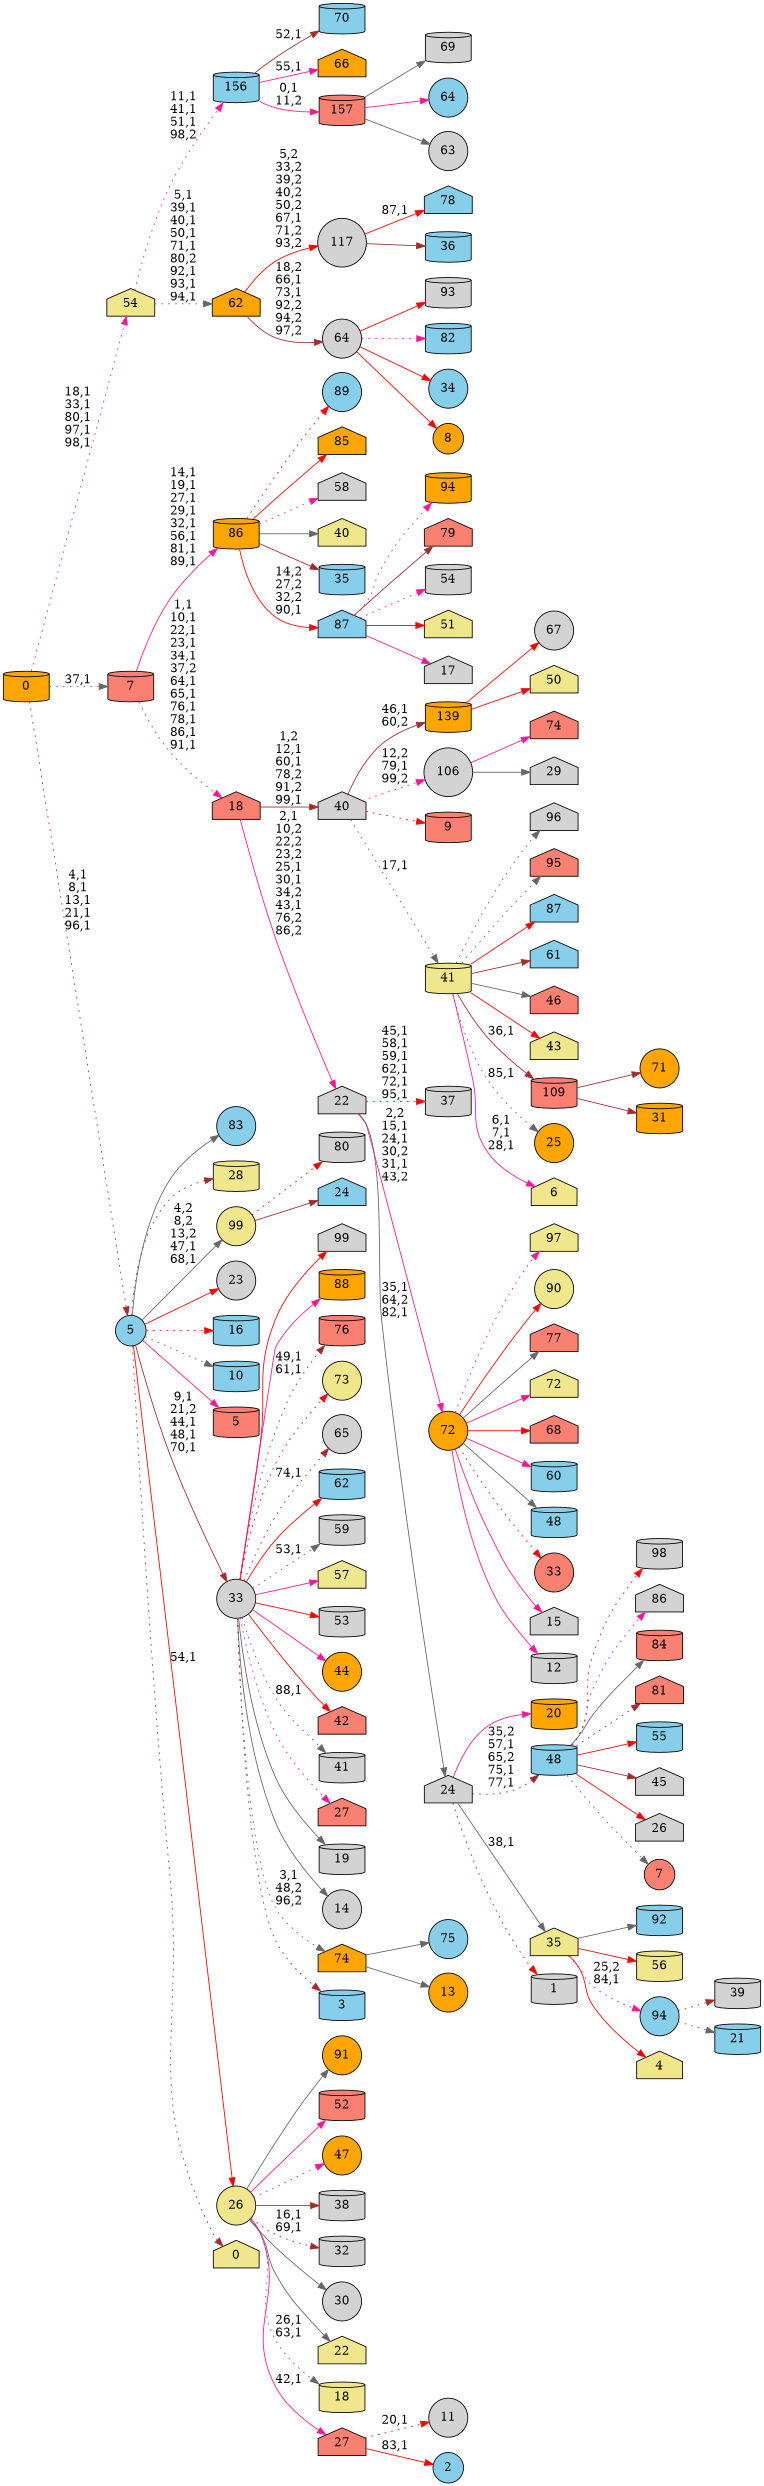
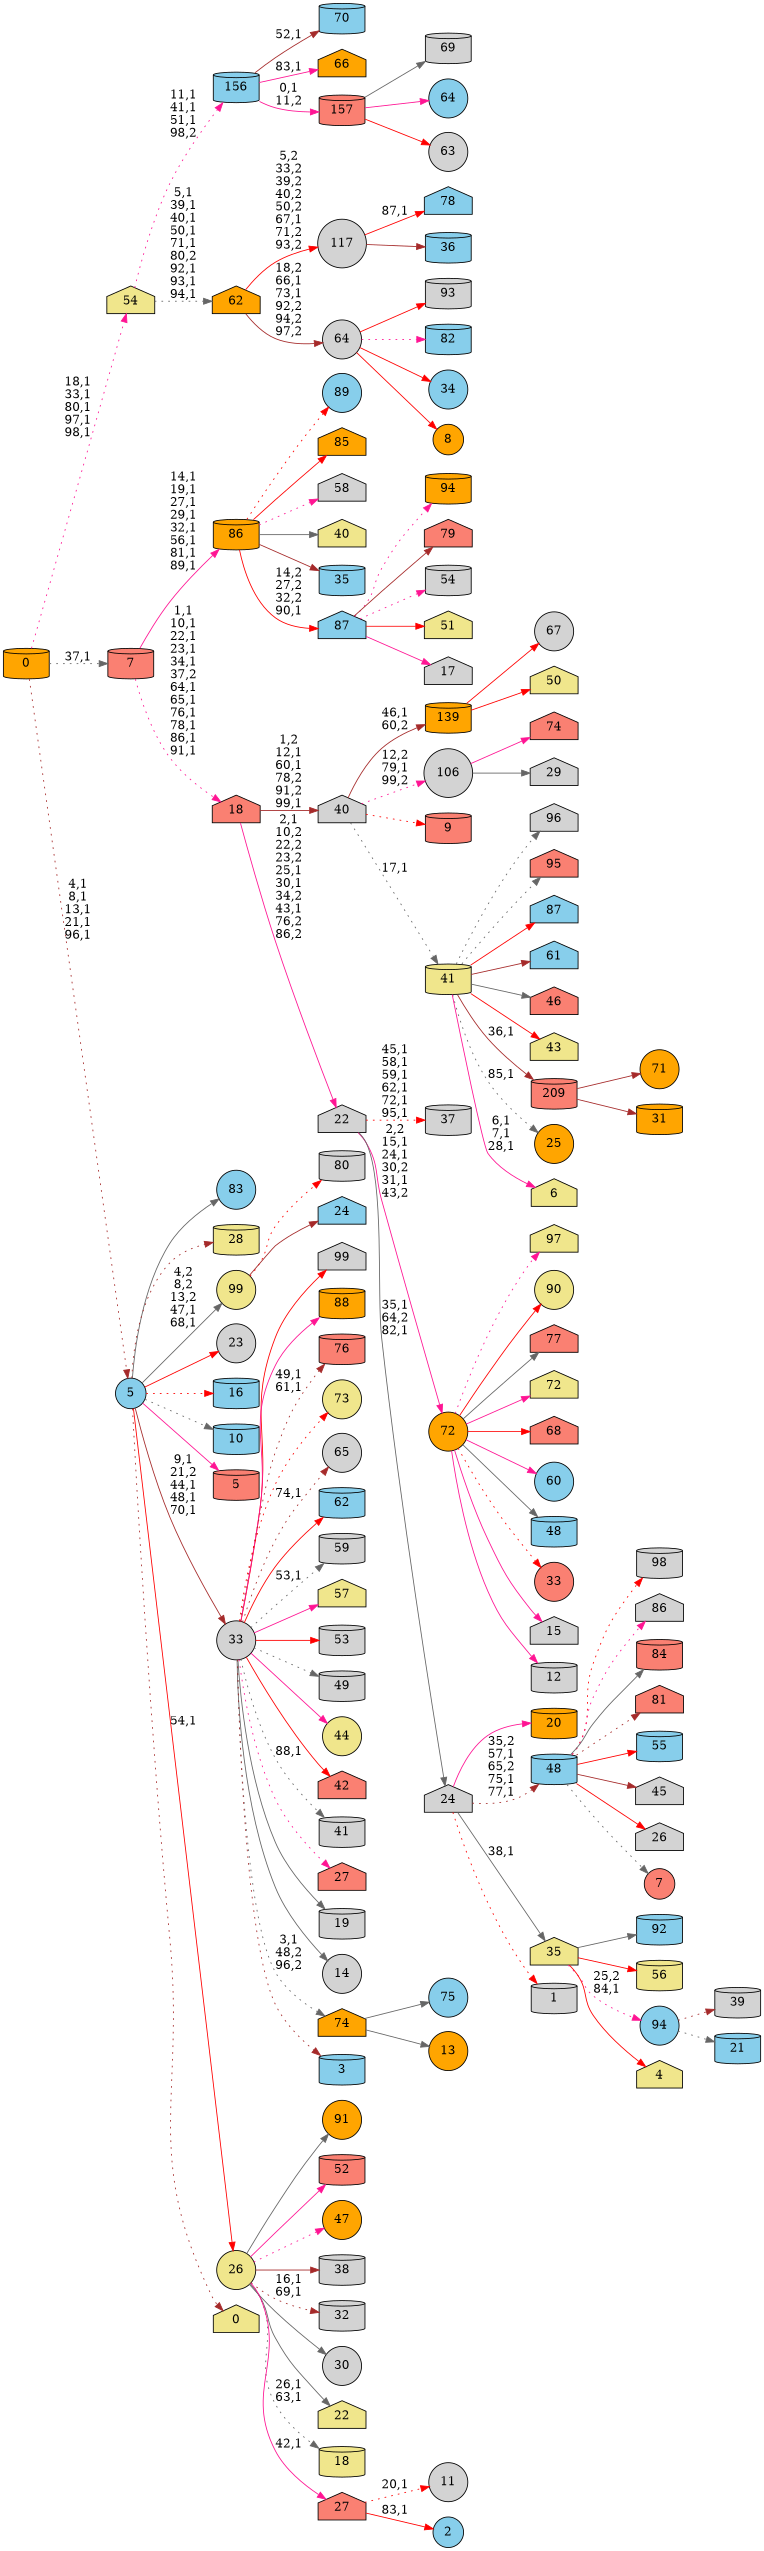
(289, 67) -> (289, 67)
(394, 130) -> (394, 130)
(554, 1093) -> (554, 1094)
(554, 1477) -> (554, 1482)
(342, 1672) -> (342, 1736)
none -> (342, 1686)
